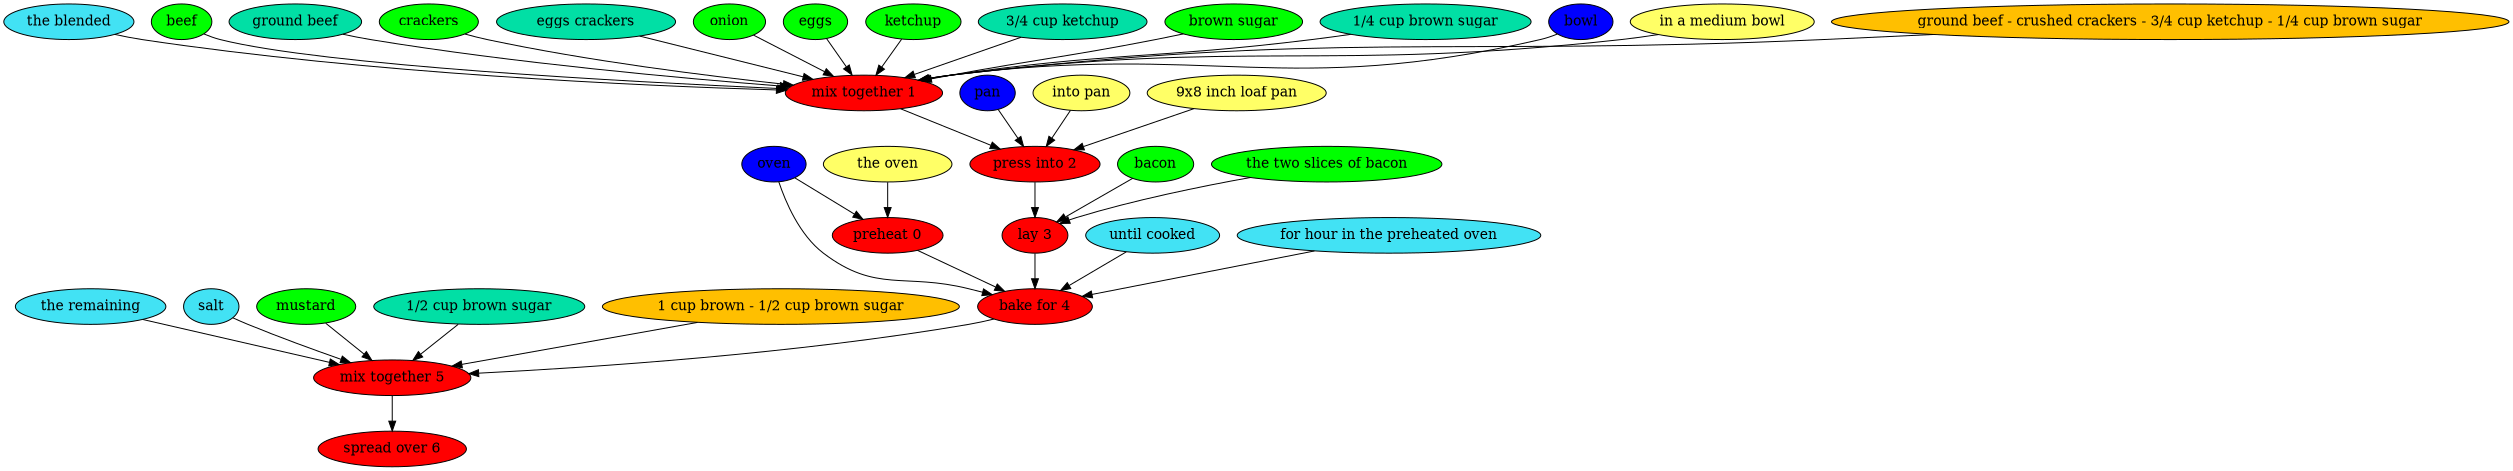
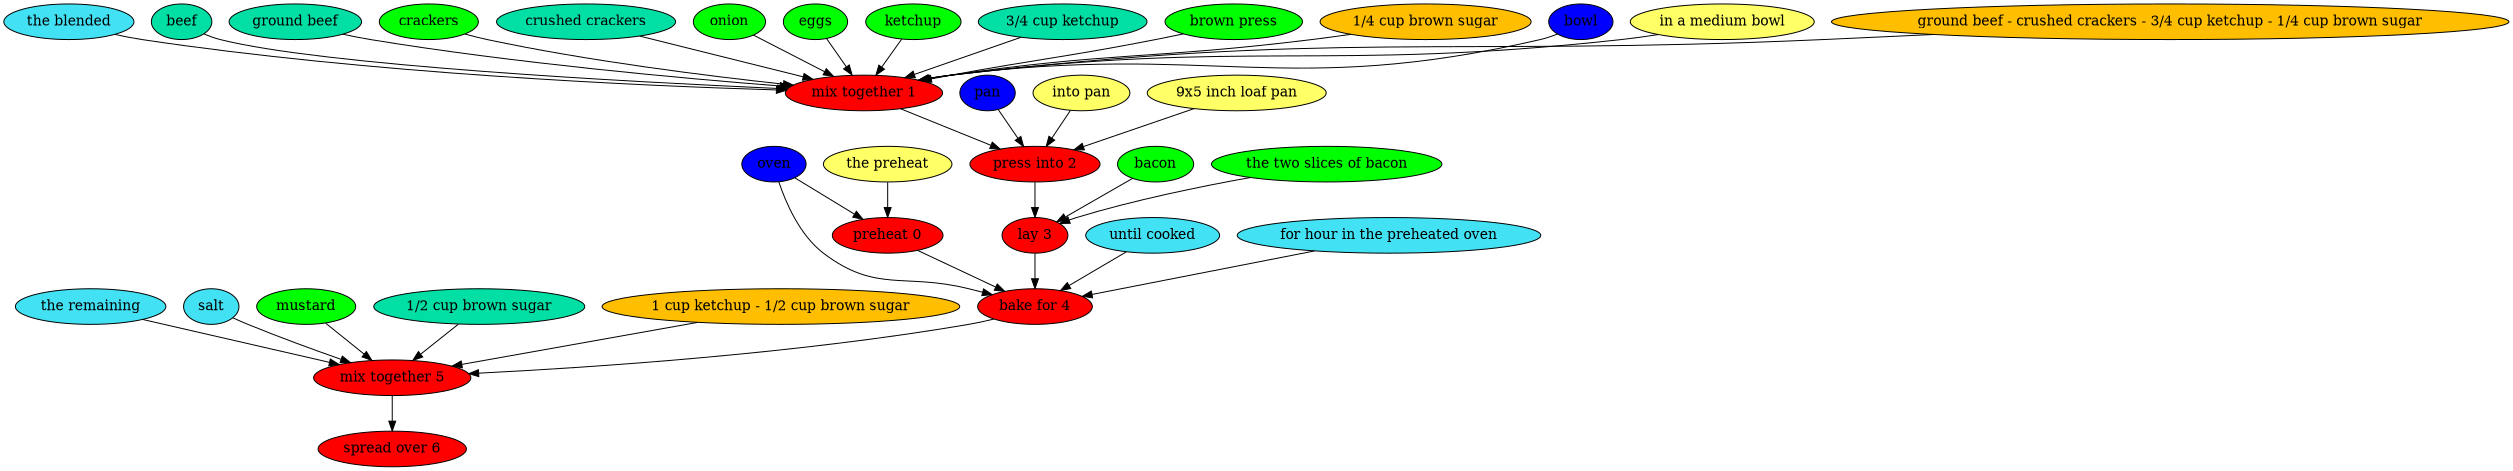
(182, 22) -> (182, 22)
(586, 22) -> (586, 22)
(1234, 22) -> (1234, 22)
(1426, 22) -> (1426, 22)
(1237, 93) -> (1237, 93)
(888, 164) -> (888, 164)
(781, 307) -> (781, 307)
